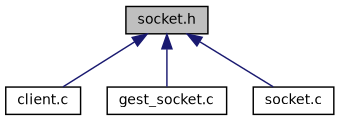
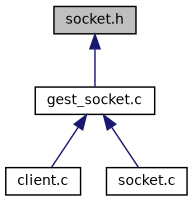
(99, 64) -> (65, 147)
(237, 64) -> (125, 147)
